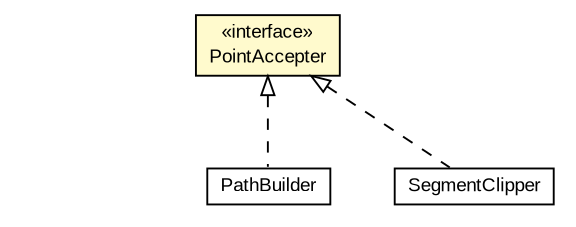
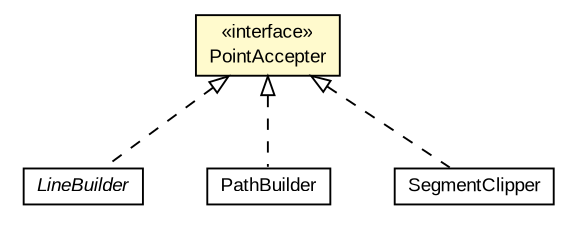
none -> (82, 186)
